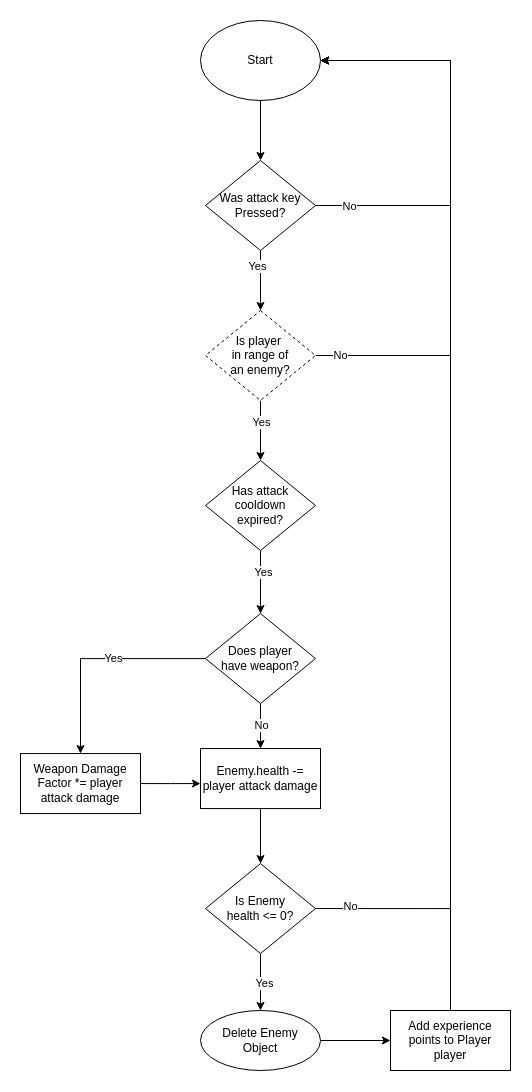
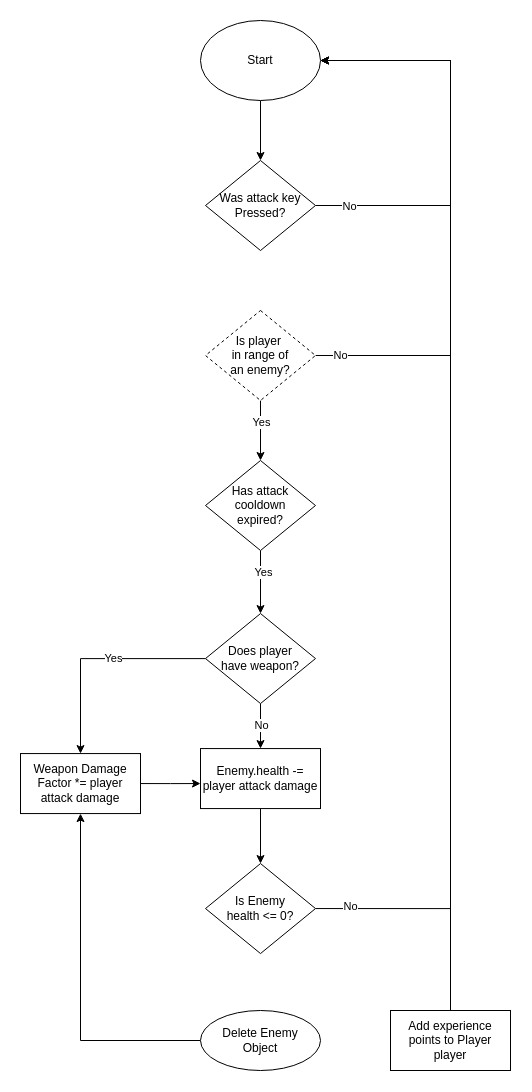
(261, 277) -> none
(261, 978) -> none
(352, 1041) -> (81, 990)
